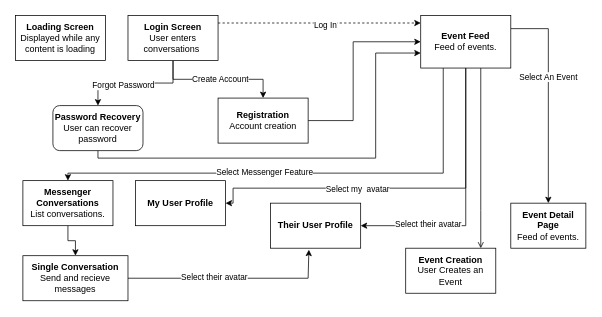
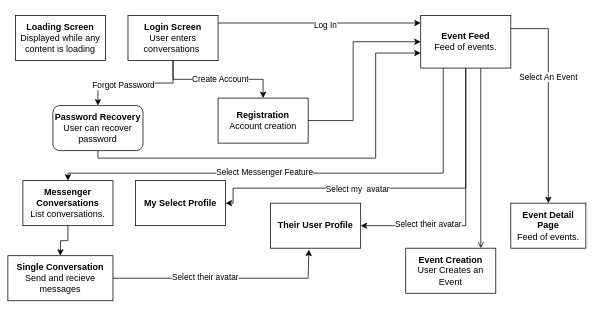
(266, 23) -> (266, 23)
(180, 203) -> (180, 203)
(75, 278) -> (60, 278)
